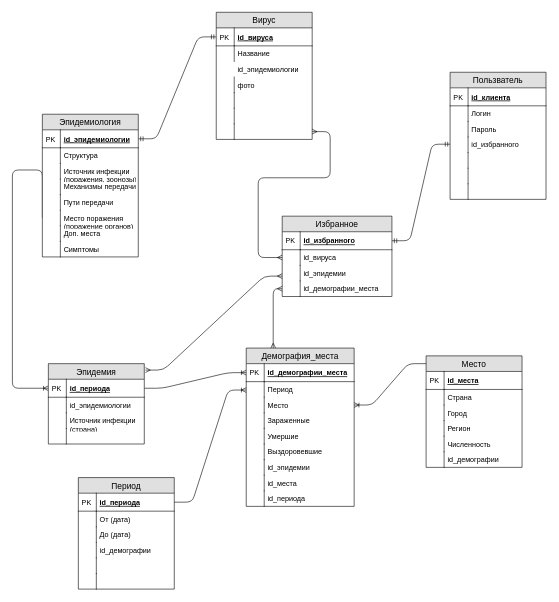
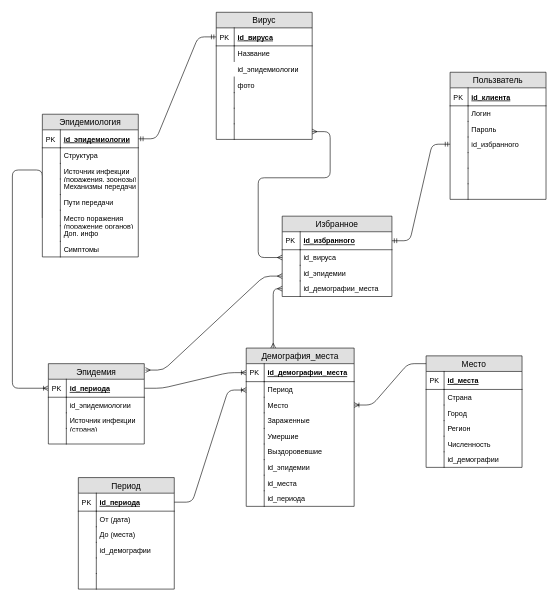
(82, 234) -> (80, 234)
(117, 535) -> (119, 535)
